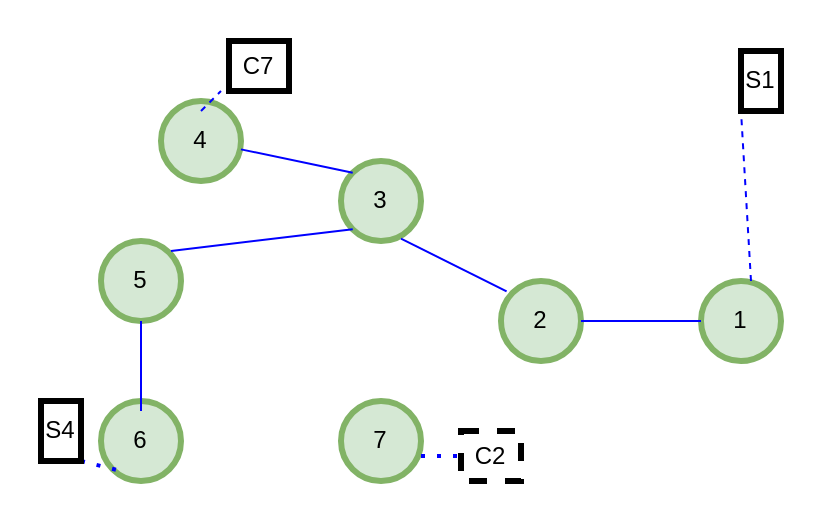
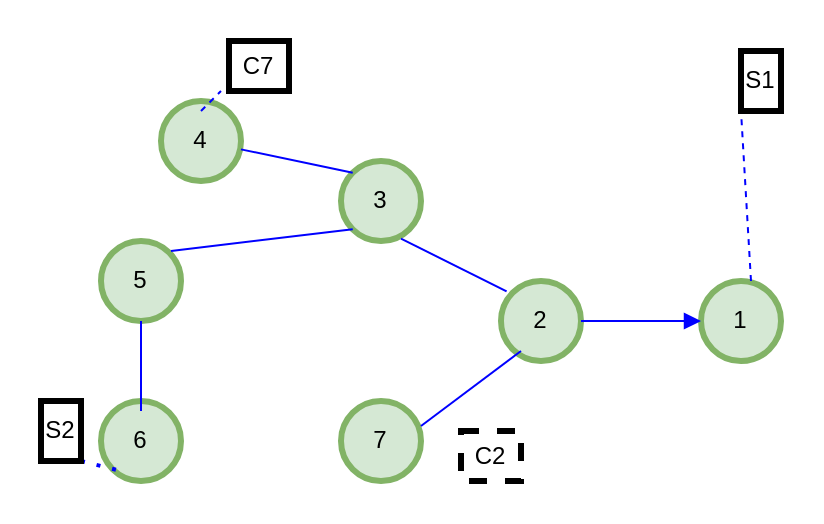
(691, 321) -> (683, 321)
none -> (471, 389)
(61, 431) -> (61, 431)
(438, 456) -> none
